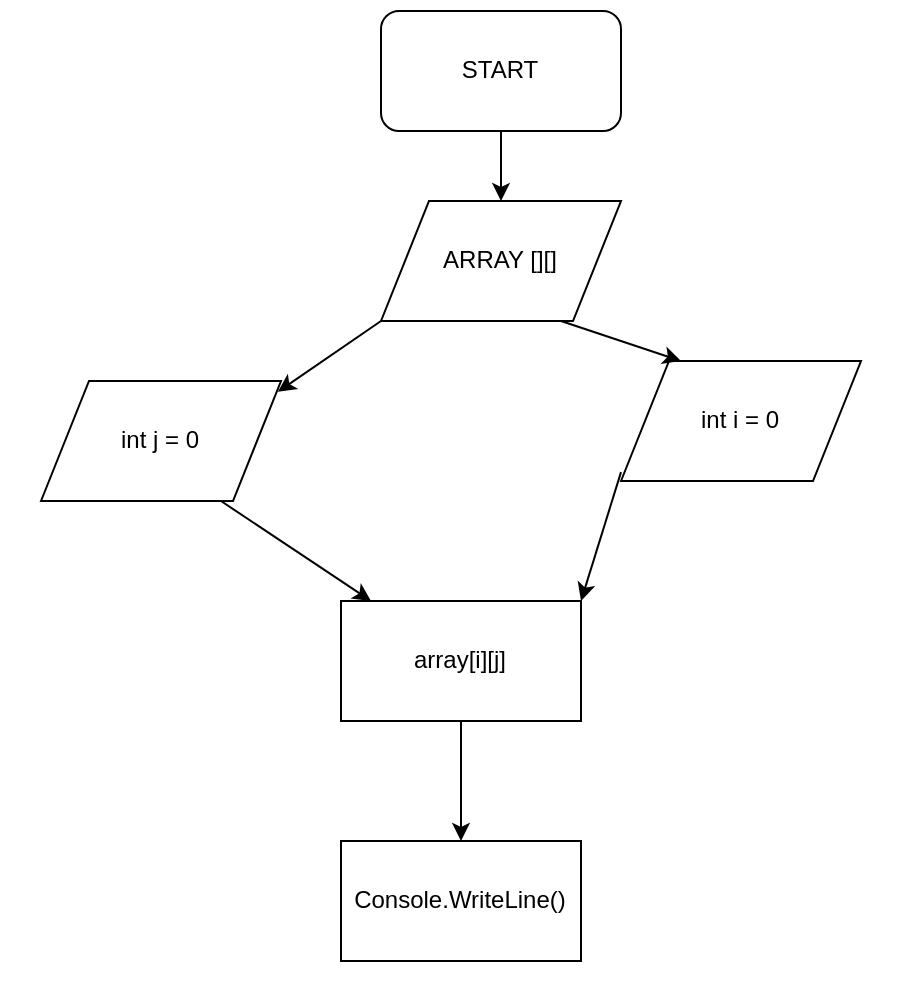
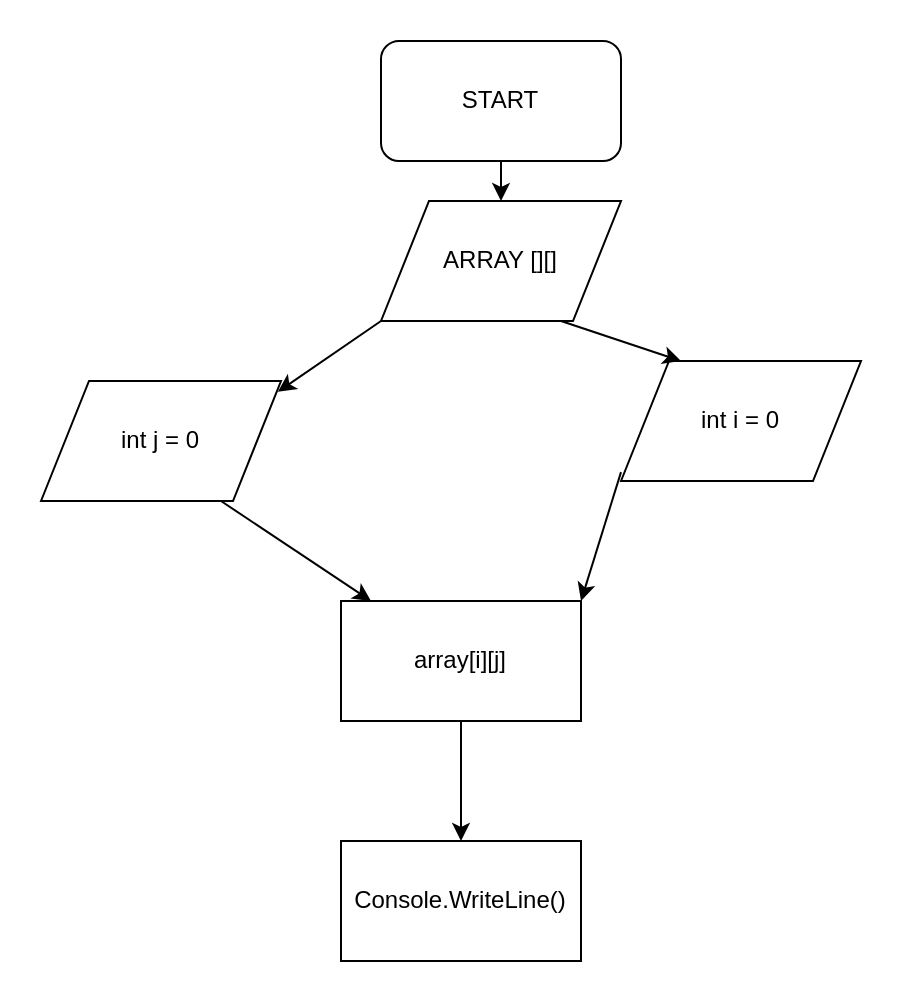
(501, 71) -> (501, 101)
